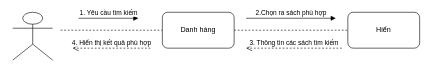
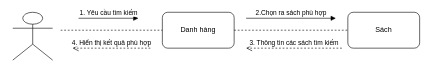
(384, 30) -> (384, 30)
